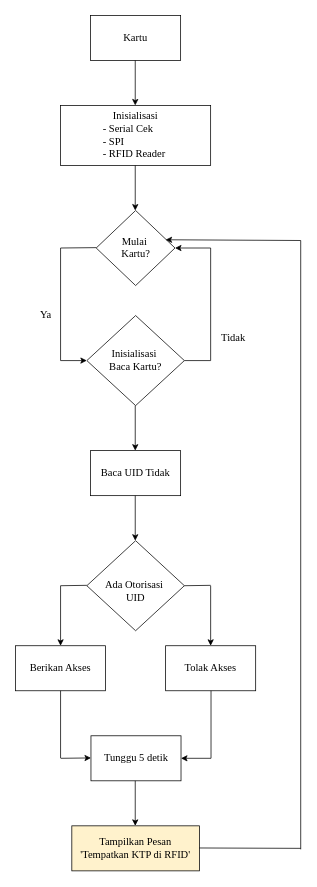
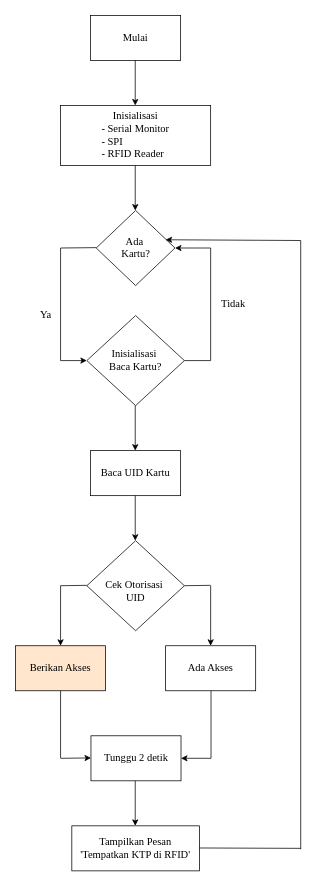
(135, 38) -> (135, 38)
(135, 135) -> (135, 135)
(136, 248) -> (136, 248)
(233, 338) -> (233, 304)
(135, 473) -> (135, 473)
(135, 585) -> (135, 585)
(60, 668) -> (60, 668)
(210, 668) -> (210, 668)
(136, 758) -> (136, 758)
(135, 848) -> (135, 848)
